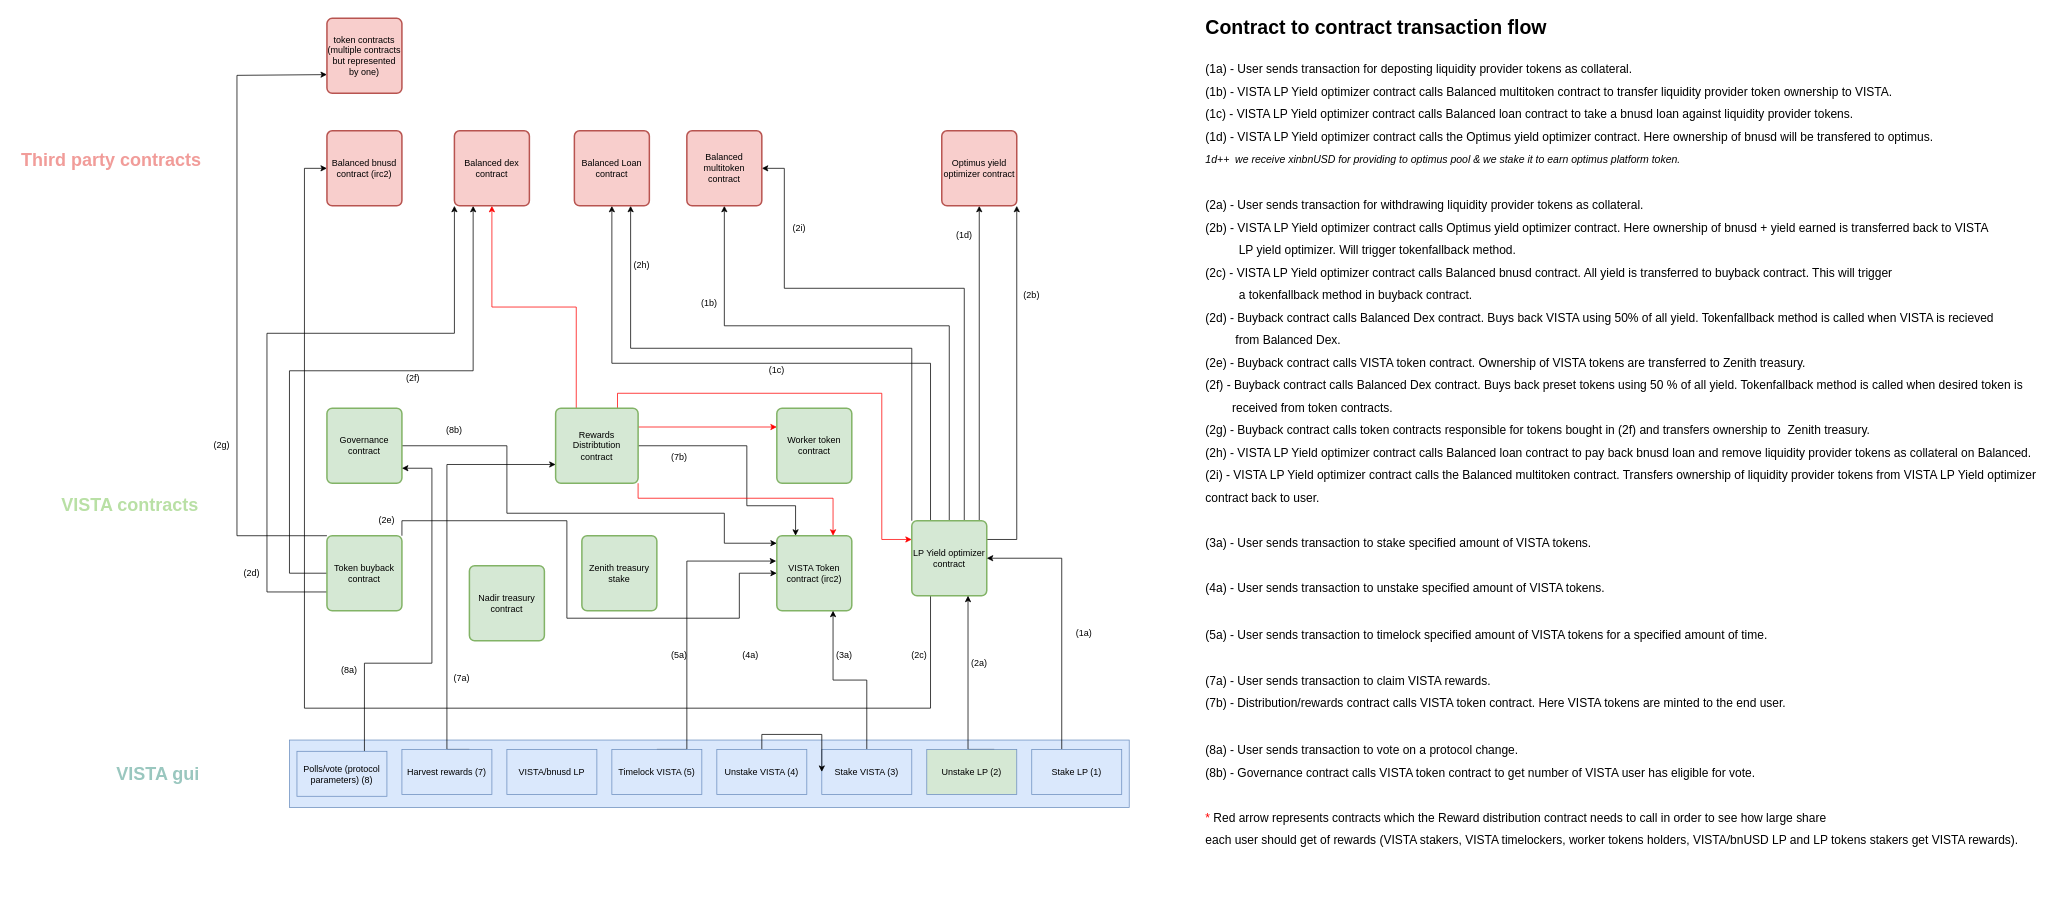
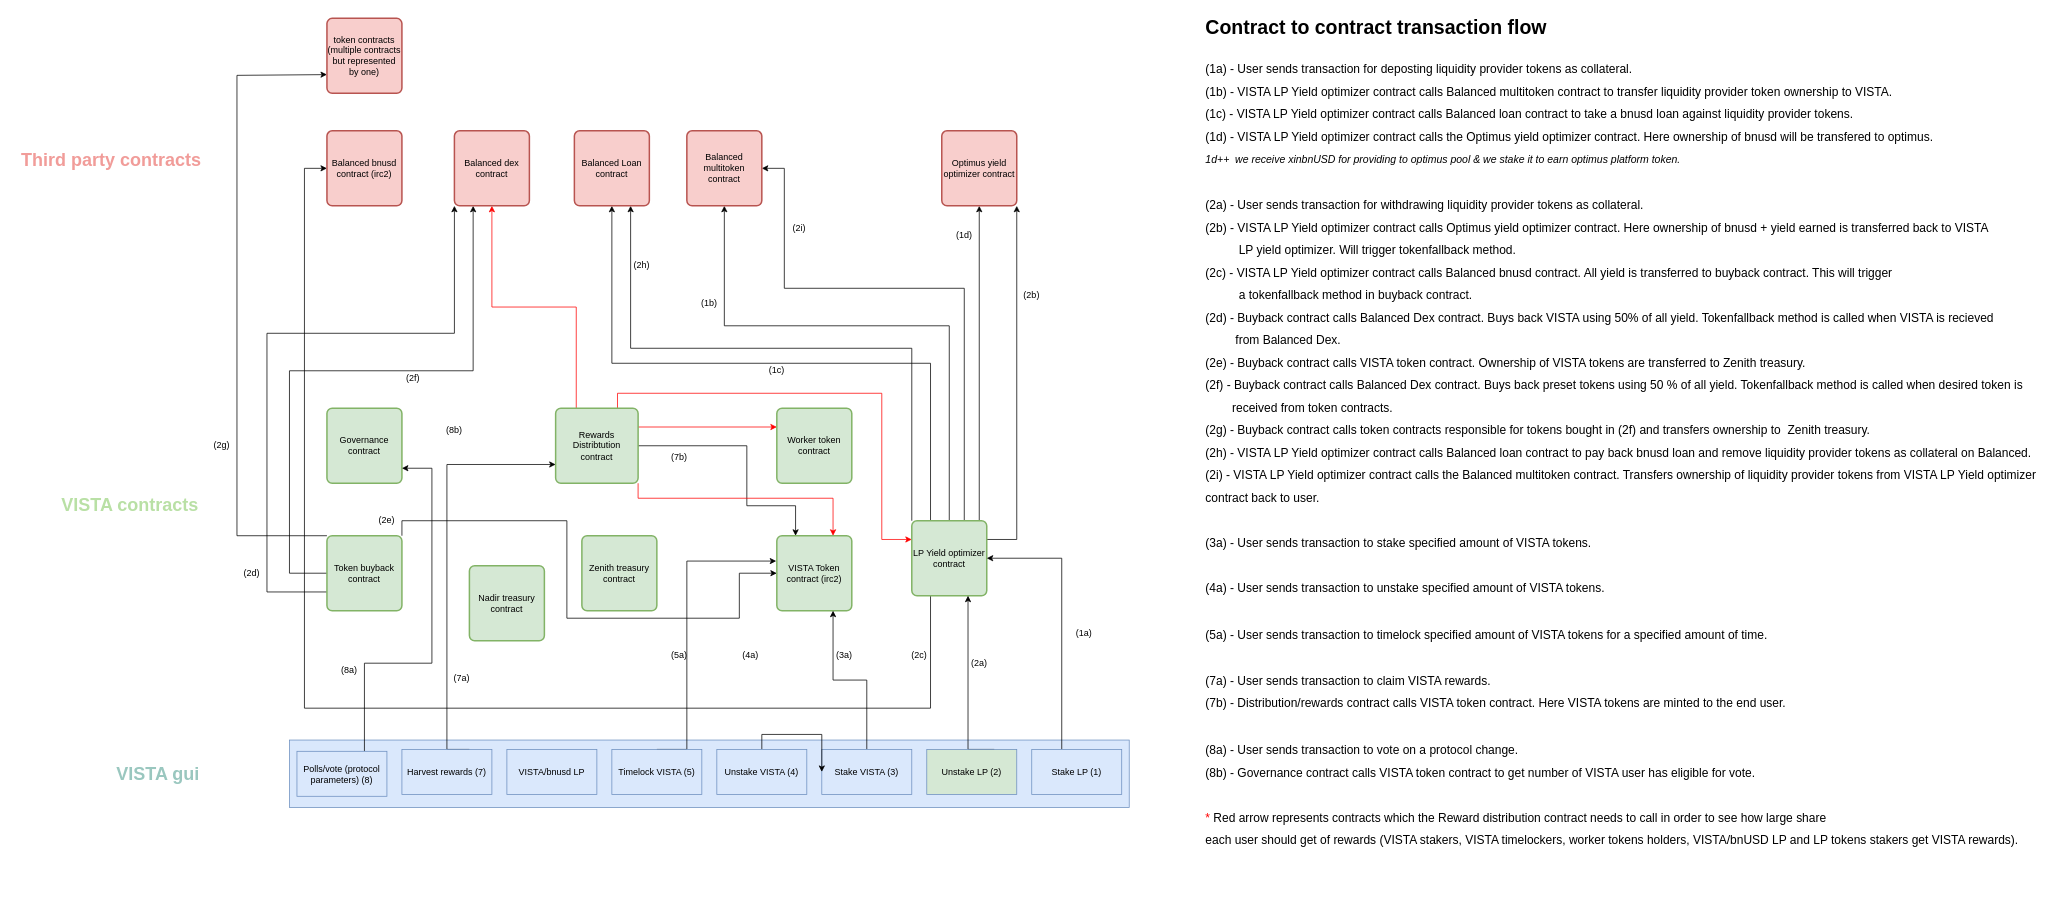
(653, 513) -> none
(619, 573) -> (619, 573)
